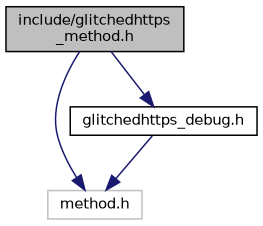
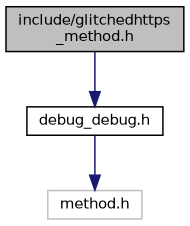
(56, 114) -> none
(164, 121) -> (95, 121)
